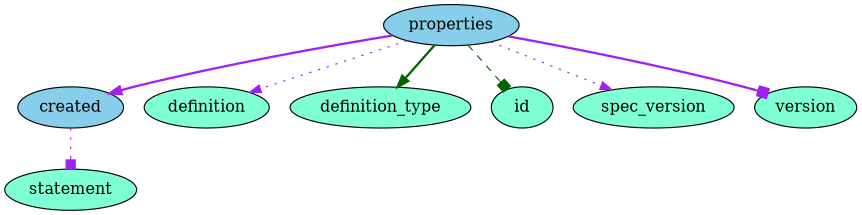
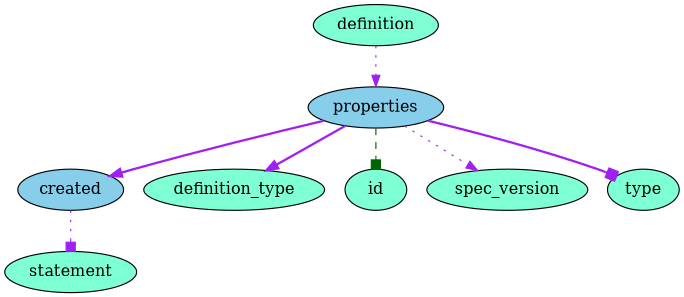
(420, 62) -> (311, 145)
(334, 65) -> (376, 61)
(806, 107) -> (643, 190)
